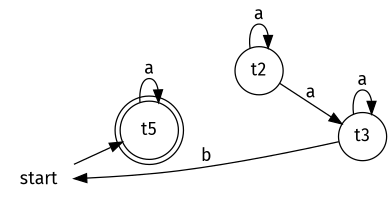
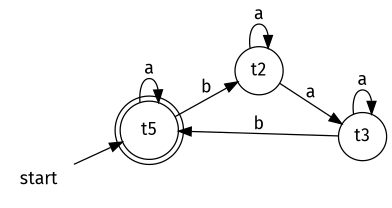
none -> (201, 102)
(214, 166) -> (265, 134)
